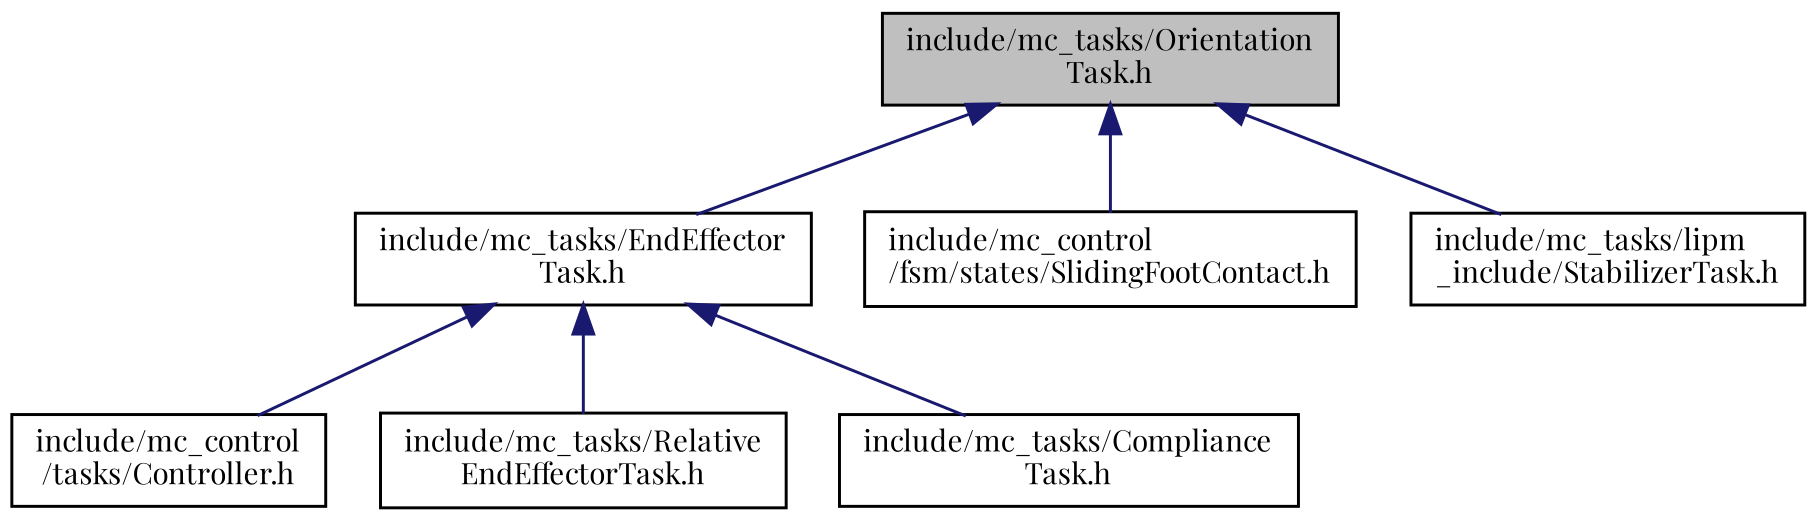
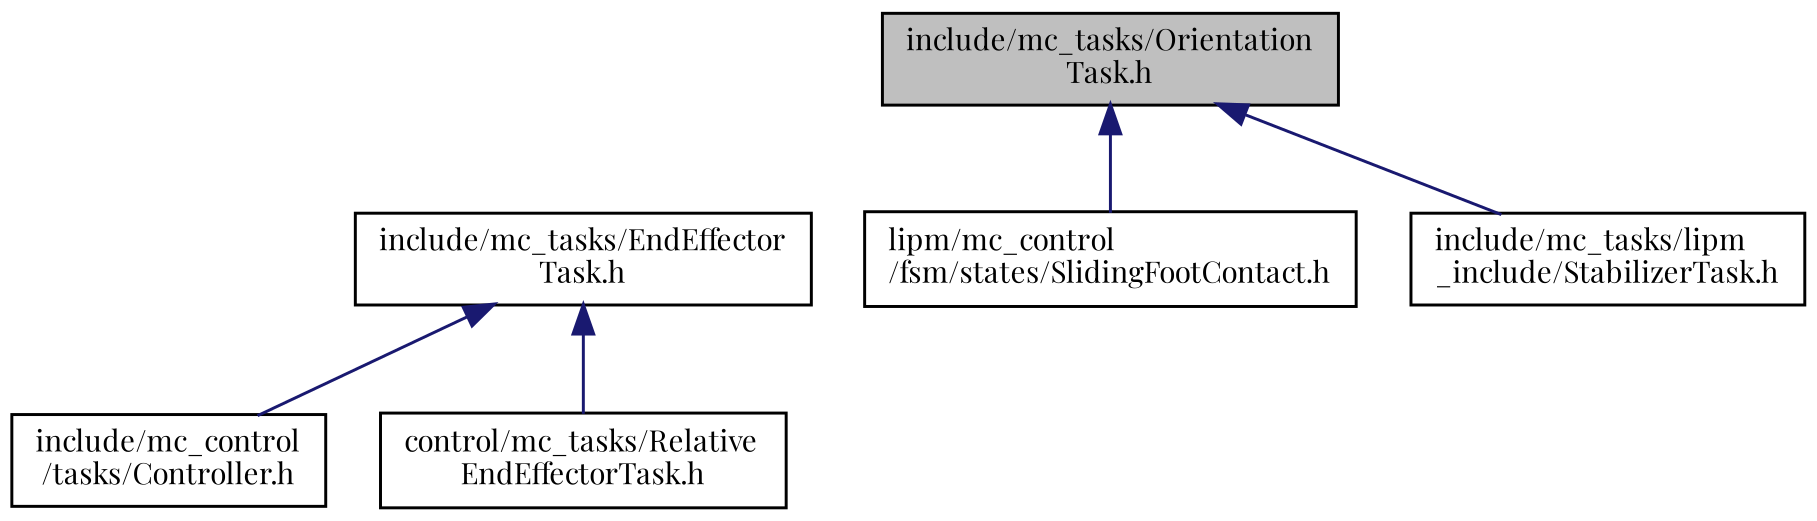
(833, 164) -> none
(1110, 259) -> (1110, 259)
(583, 460) -> (583, 460)
(1069, 460) -> none
